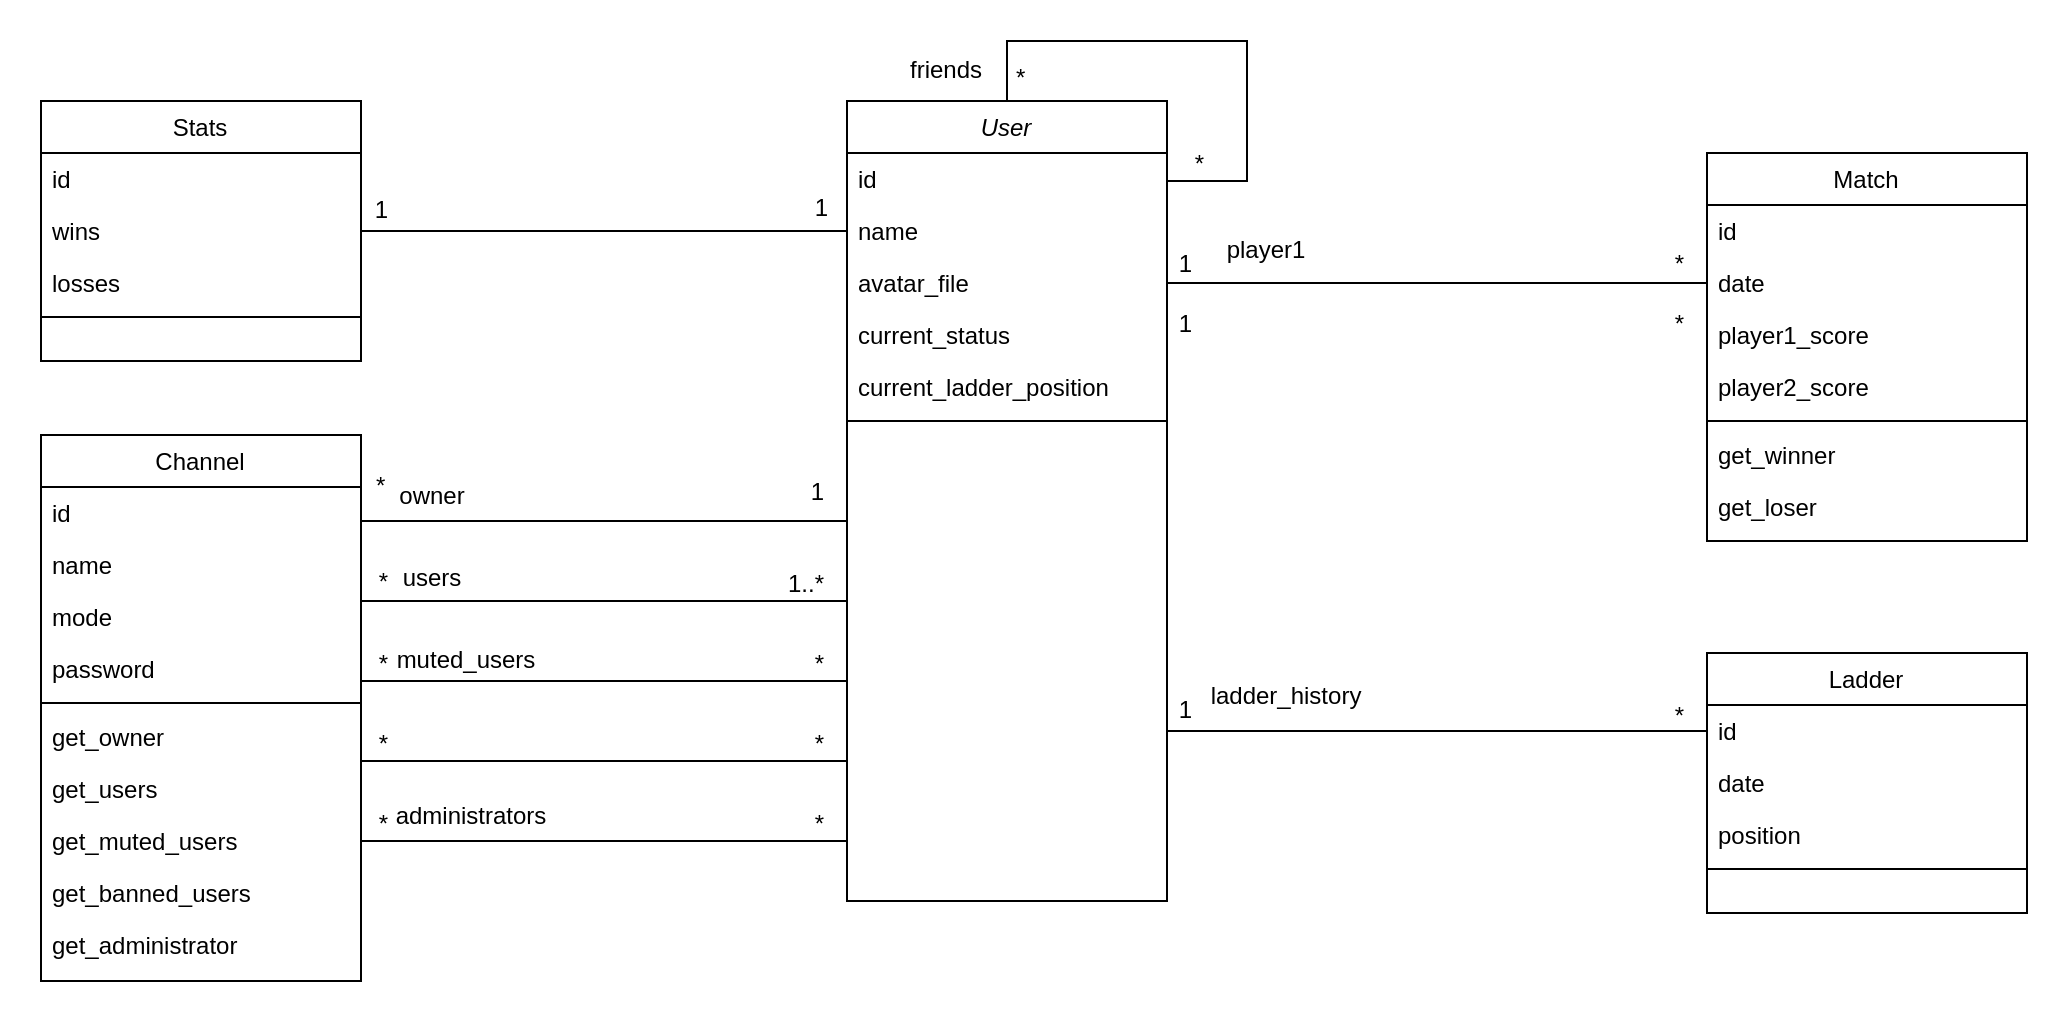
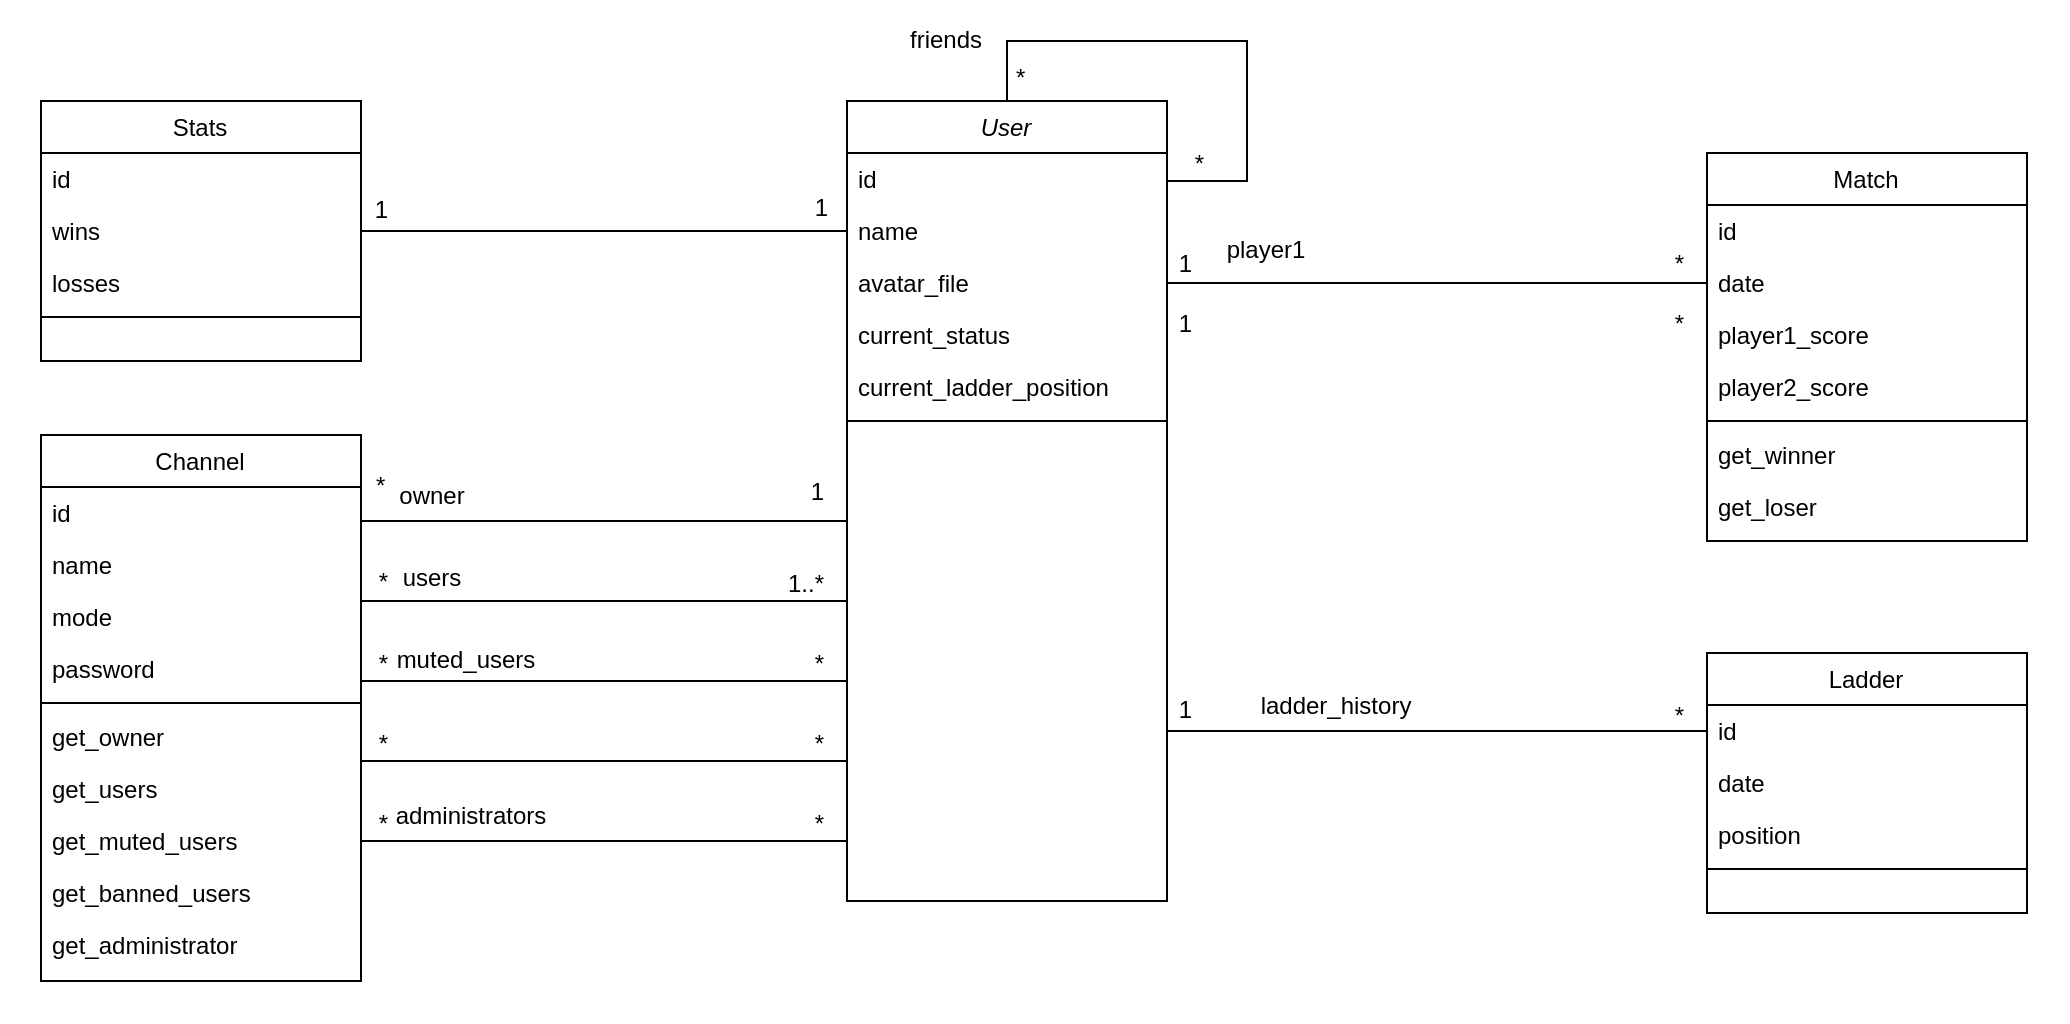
(947, 71) -> (947, 41)
(1287, 697) -> (1337, 707)
